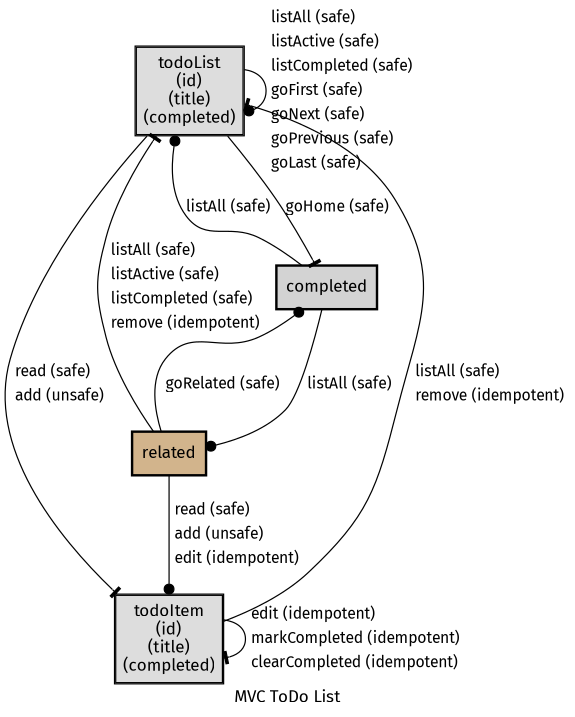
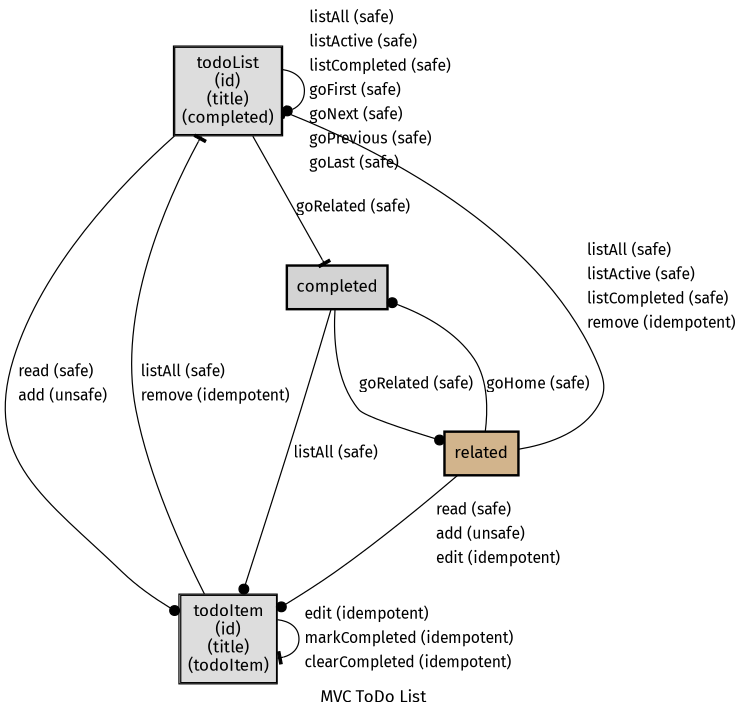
(338, 207) -> (354, 207)
(210, 231) -> (289, 447)
(10, 359) -> (9, 378)
(223, 384) -> (538, 384)
(350, 384) -> (417, 384)
(169, 666) -> (229, 666)
